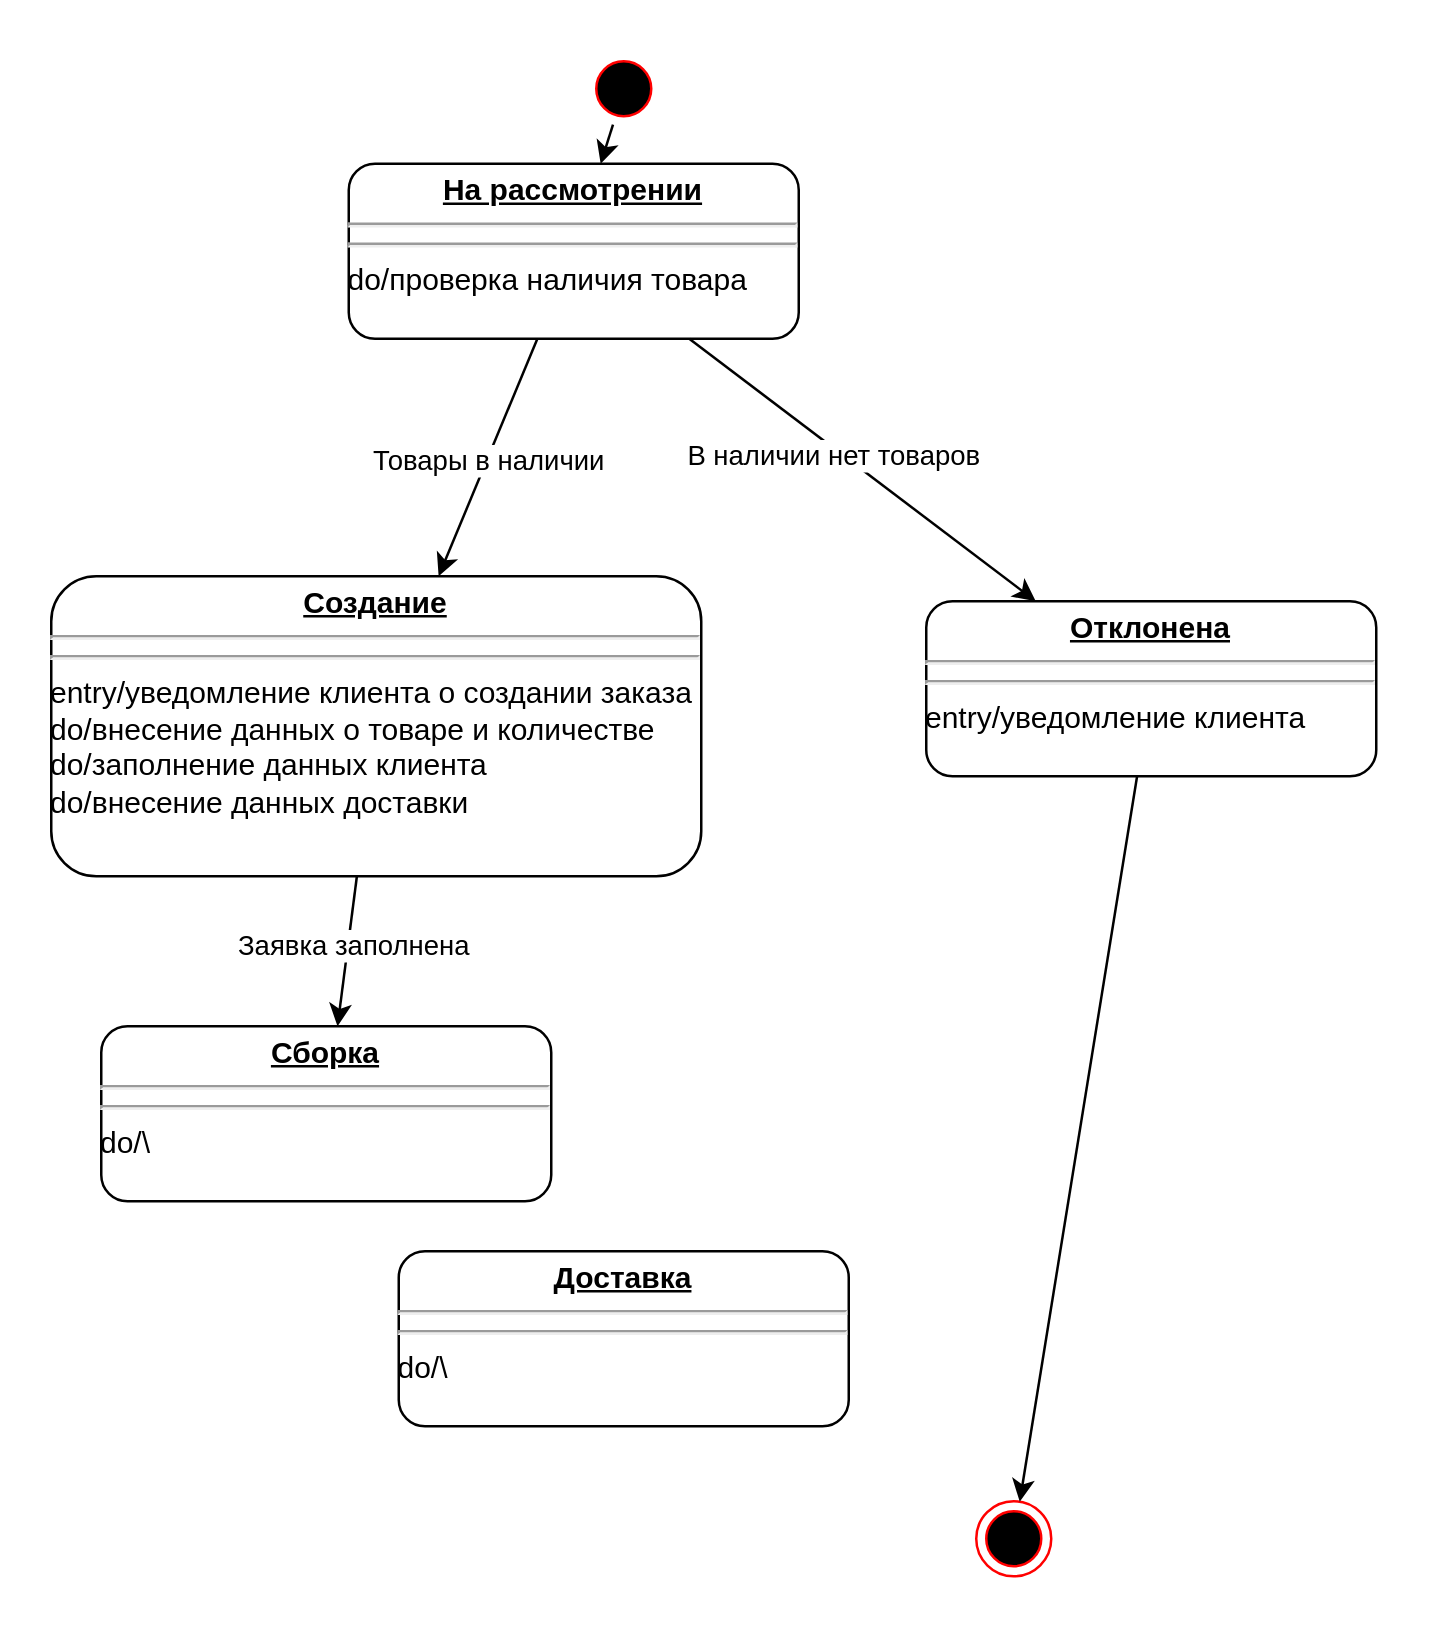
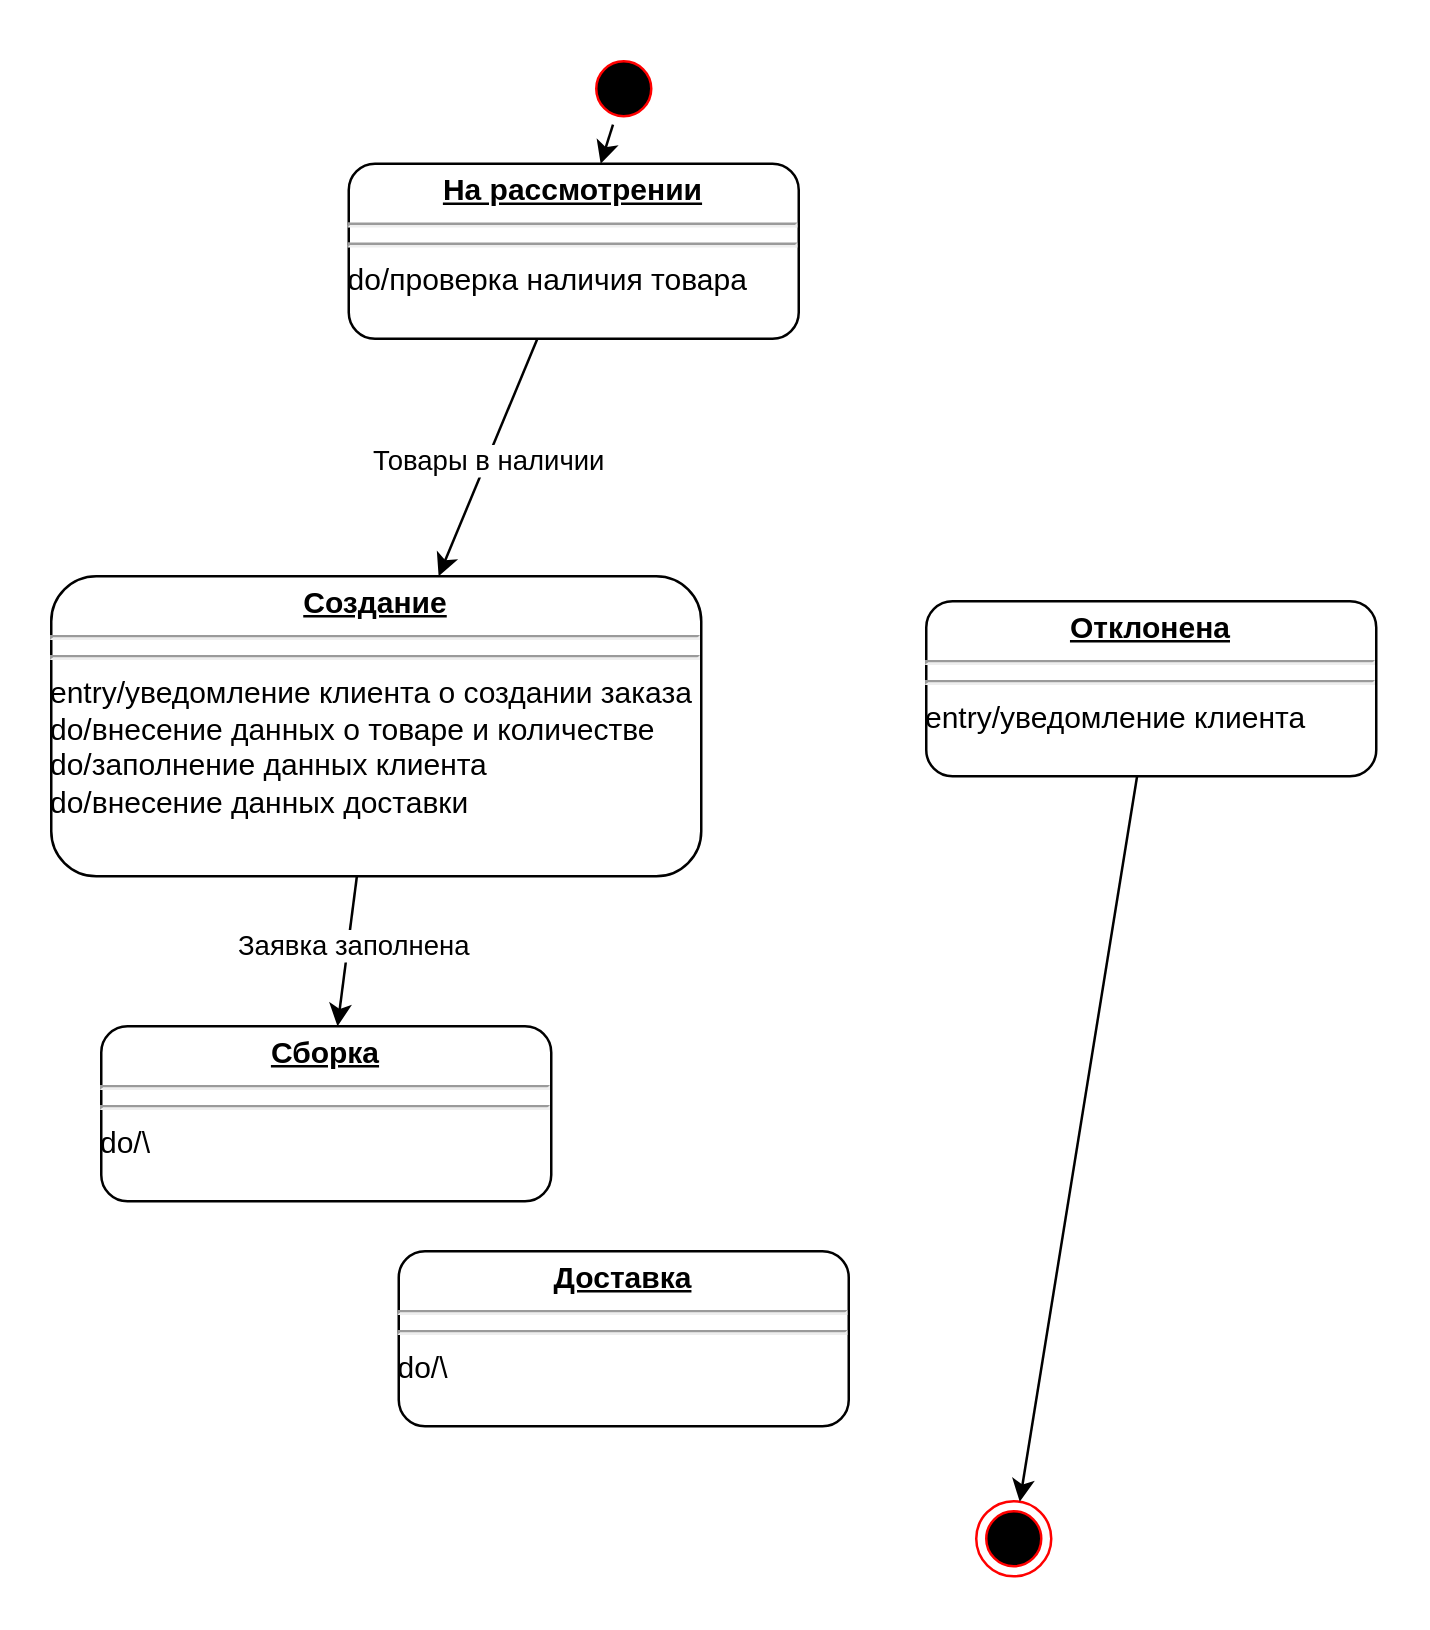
(943, 531) -> none
